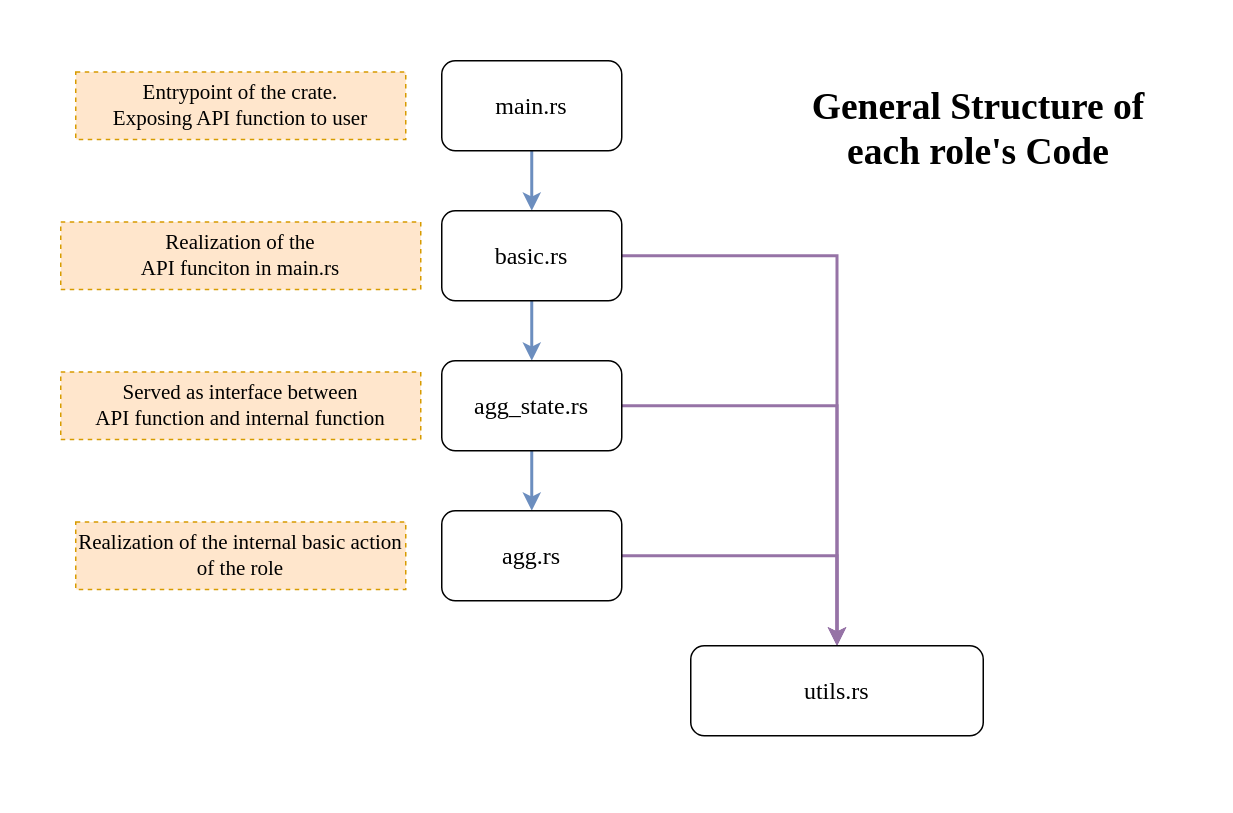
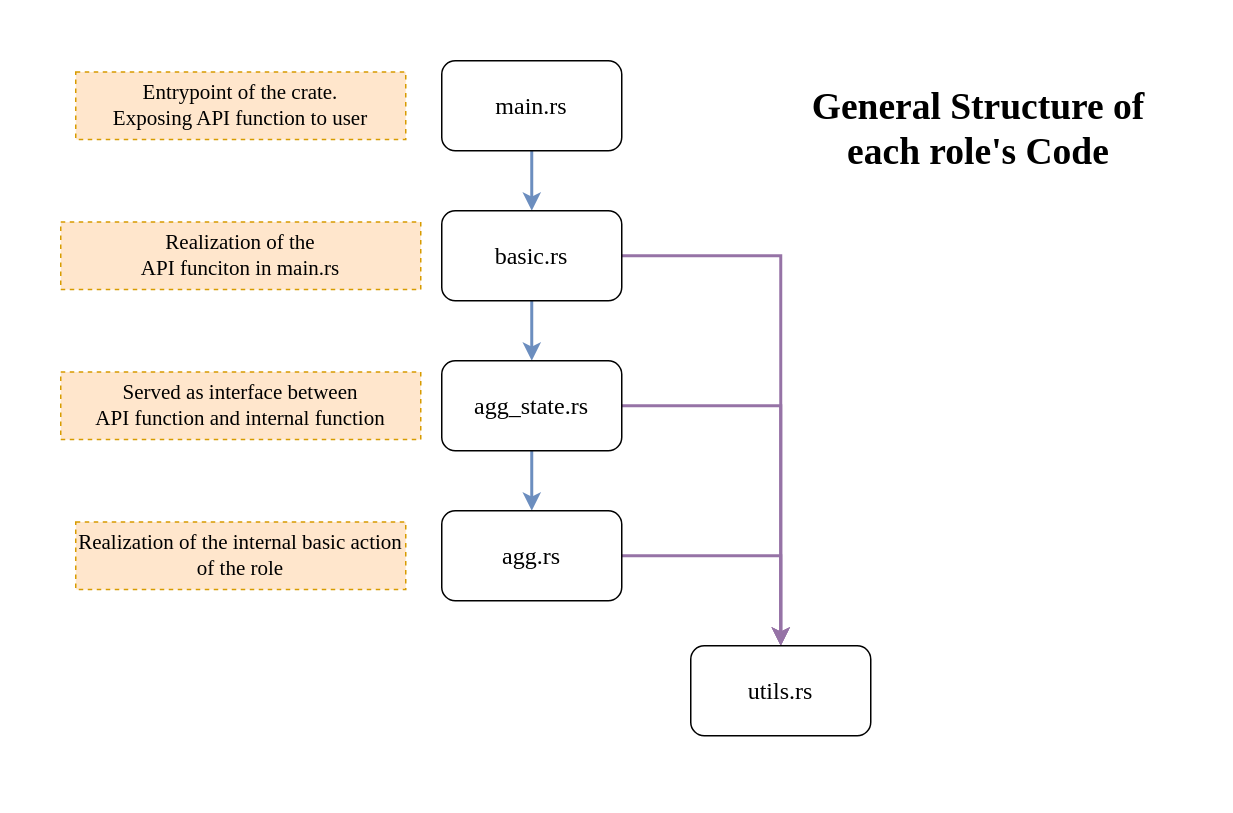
(837, 691) -> (781, 691)
